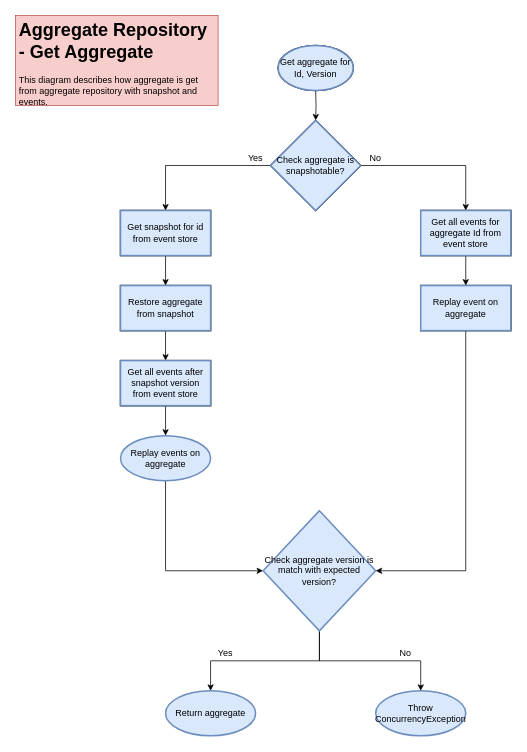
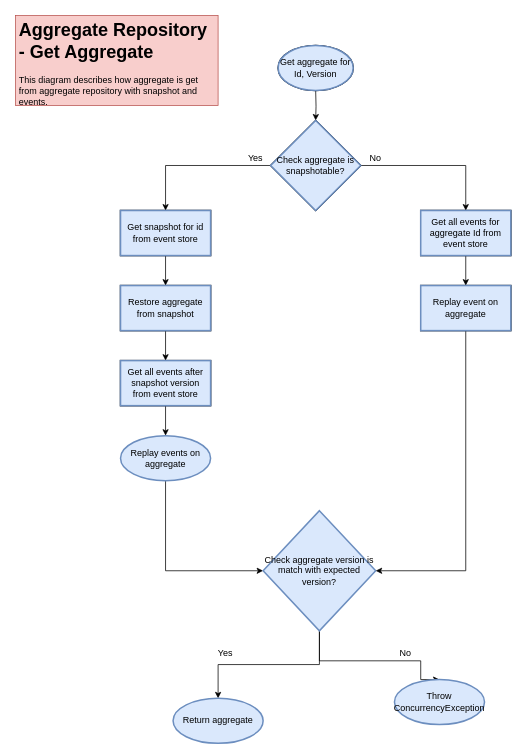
(210, 713) -> (218, 720)
(420, 713) -> (439, 702)
